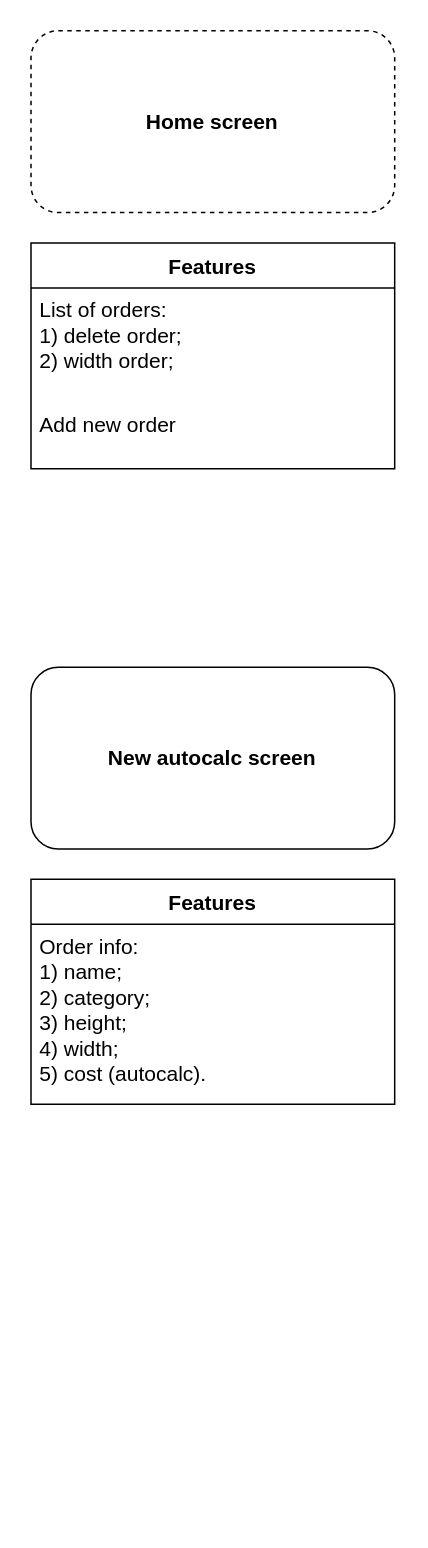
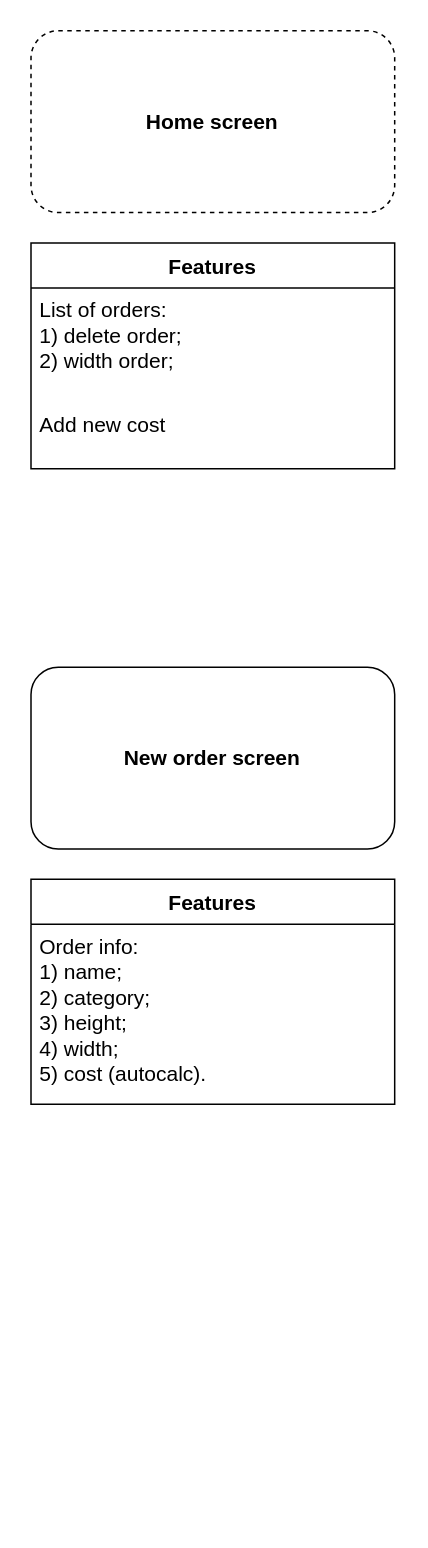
(110, 425) -> (104, 425)
(212, 758) -> (212, 758)
